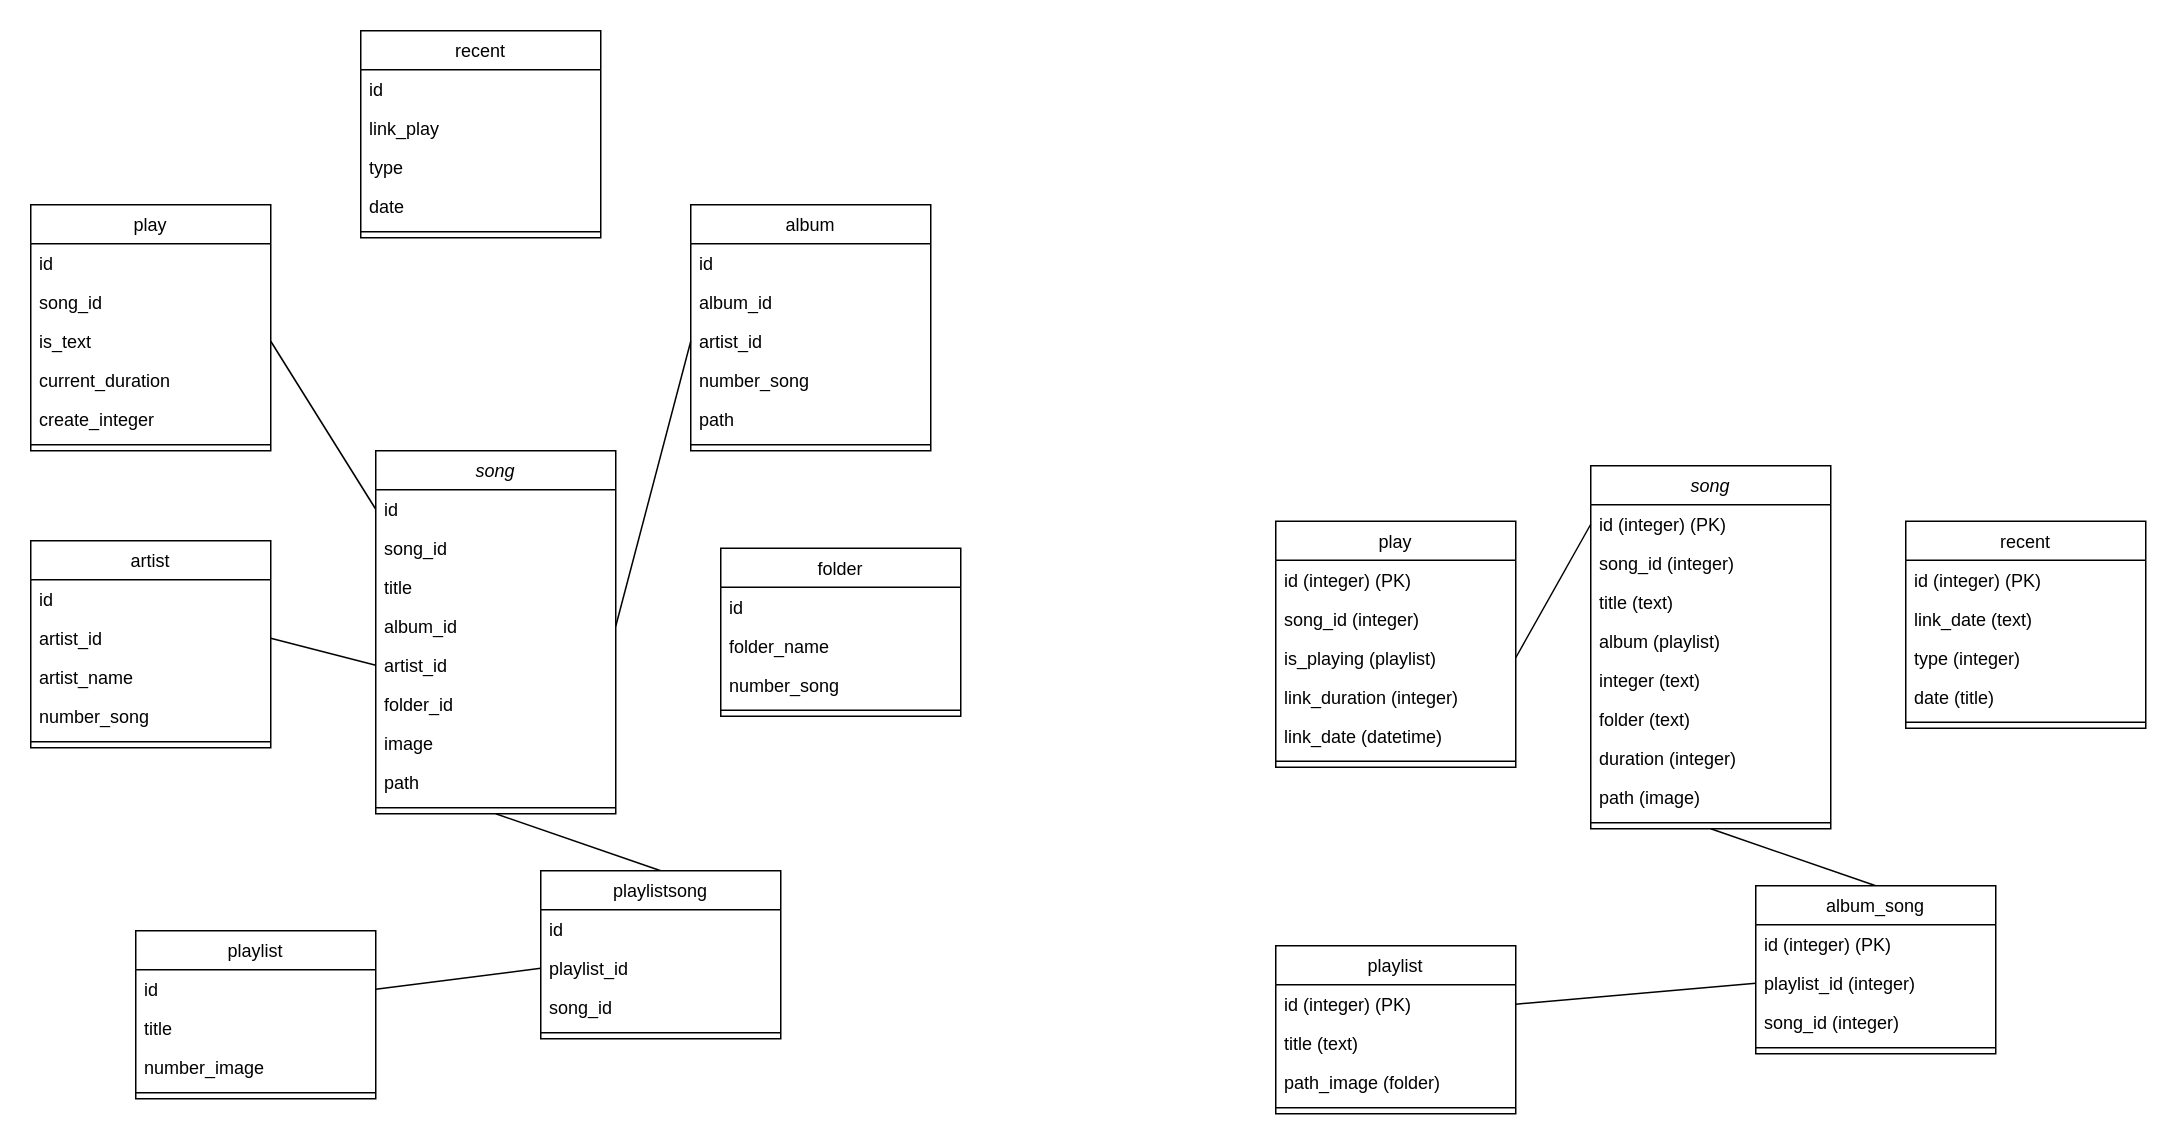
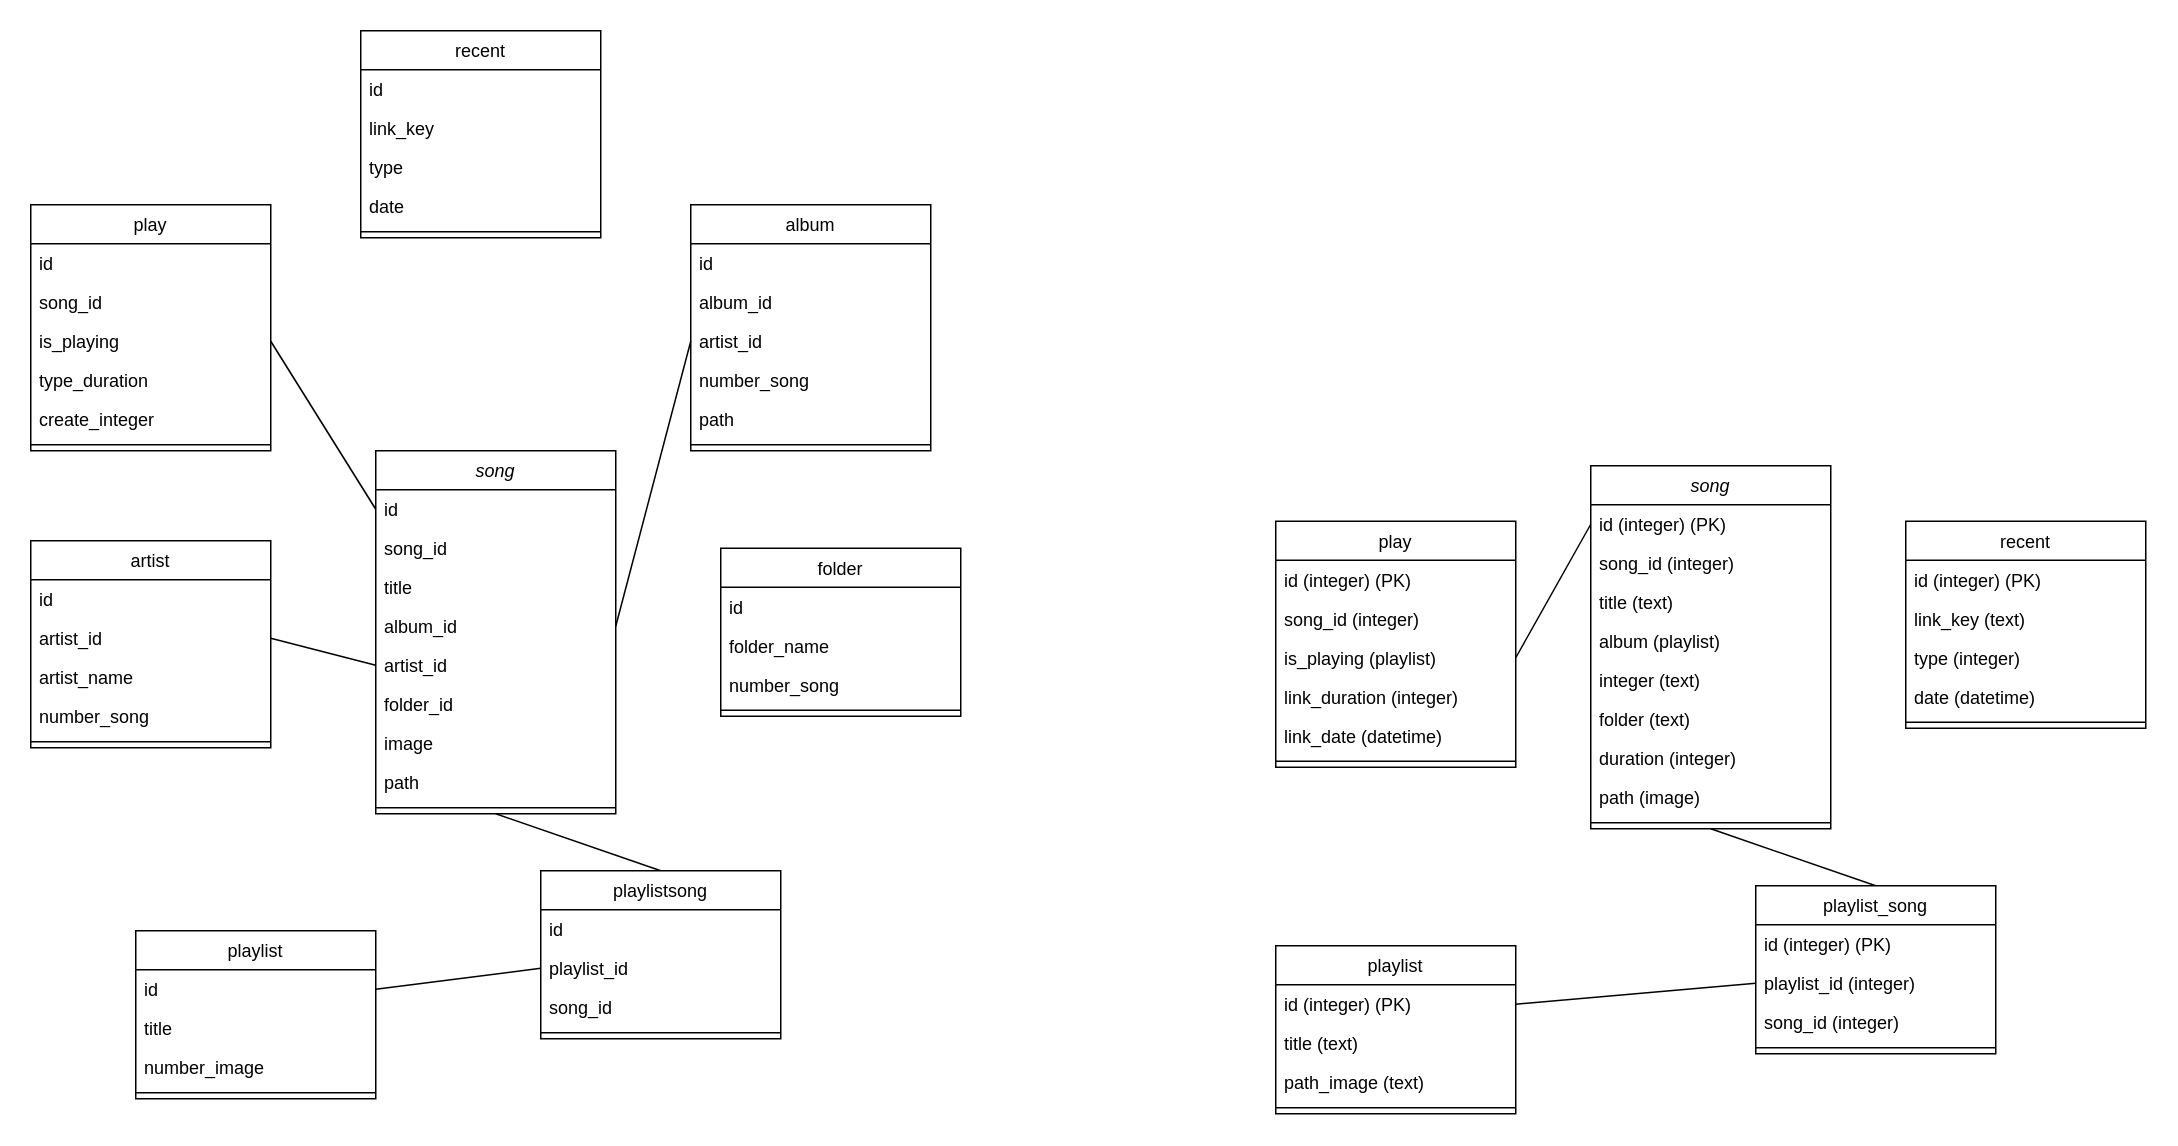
(407, 129) -> (405, 129)
(72, 342) -> (82, 342)
(117, 381) -> (102, 381)
(1988, 620) -> (1983, 620)
(1967, 698) -> (1985, 698)
(1875, 906) -> (1875, 906)
(1373, 1083) -> (1365, 1083)
